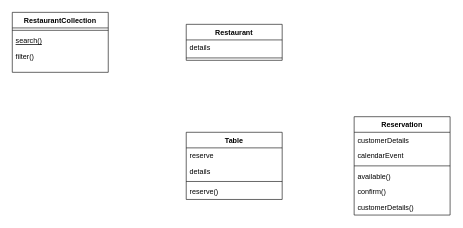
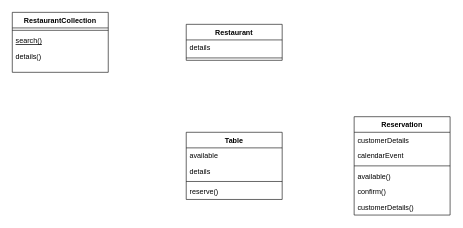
(30, 56) -> (32, 56)
(204, 156) -> (205, 156)
